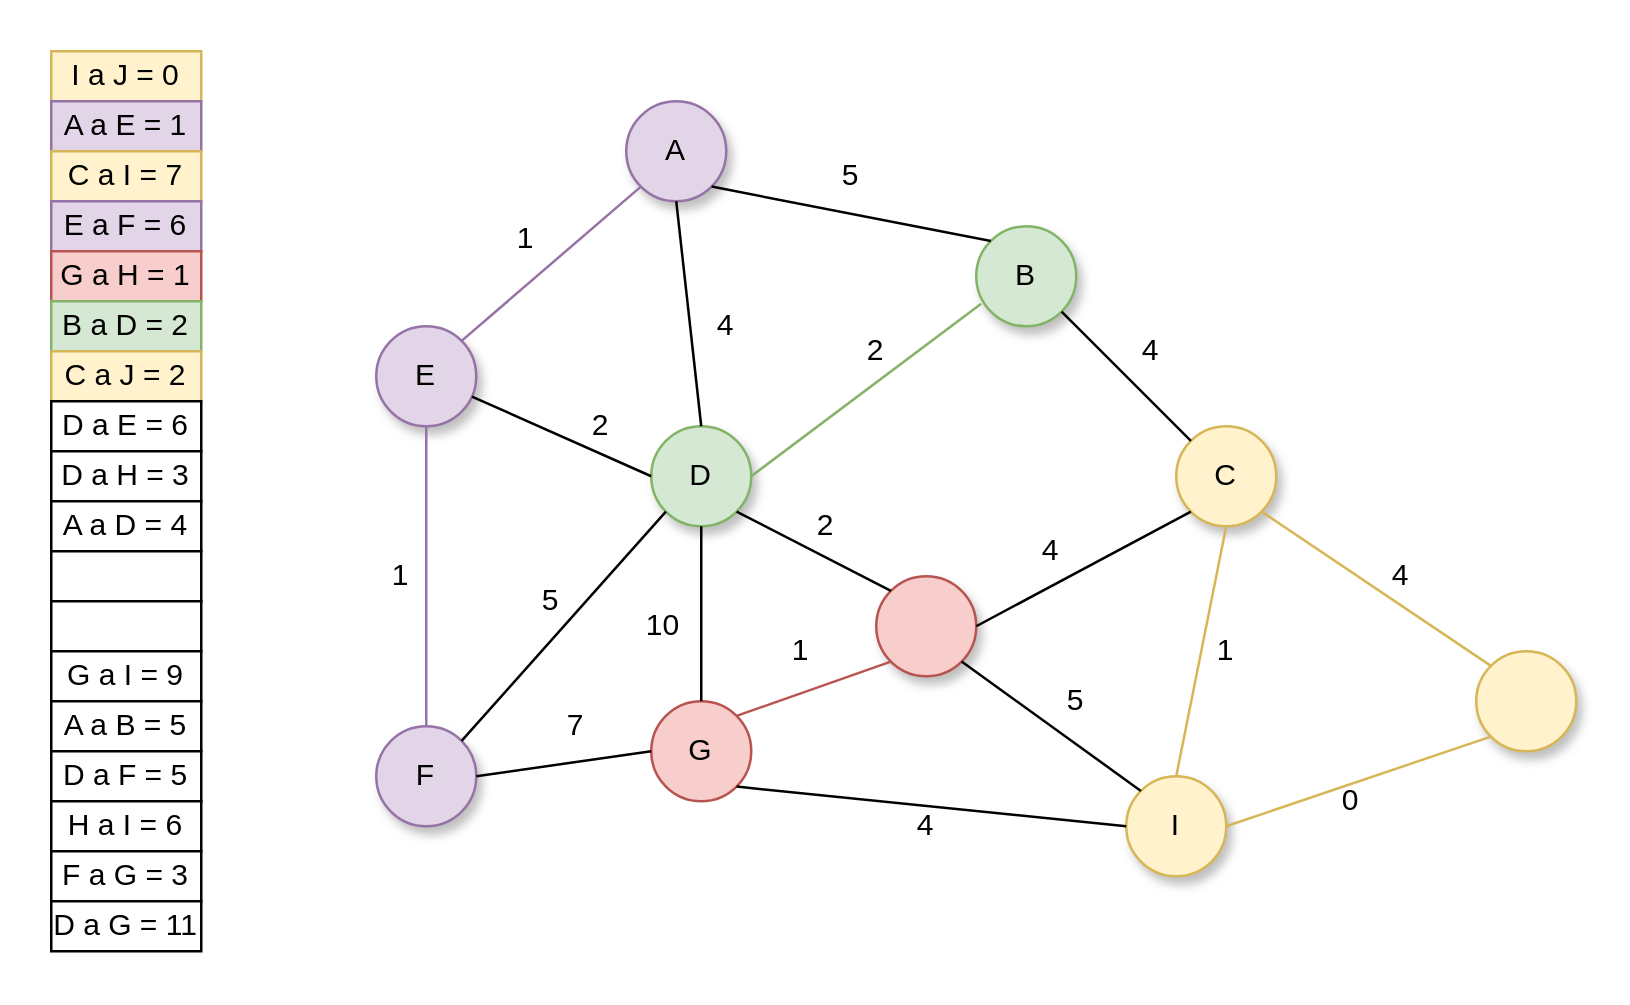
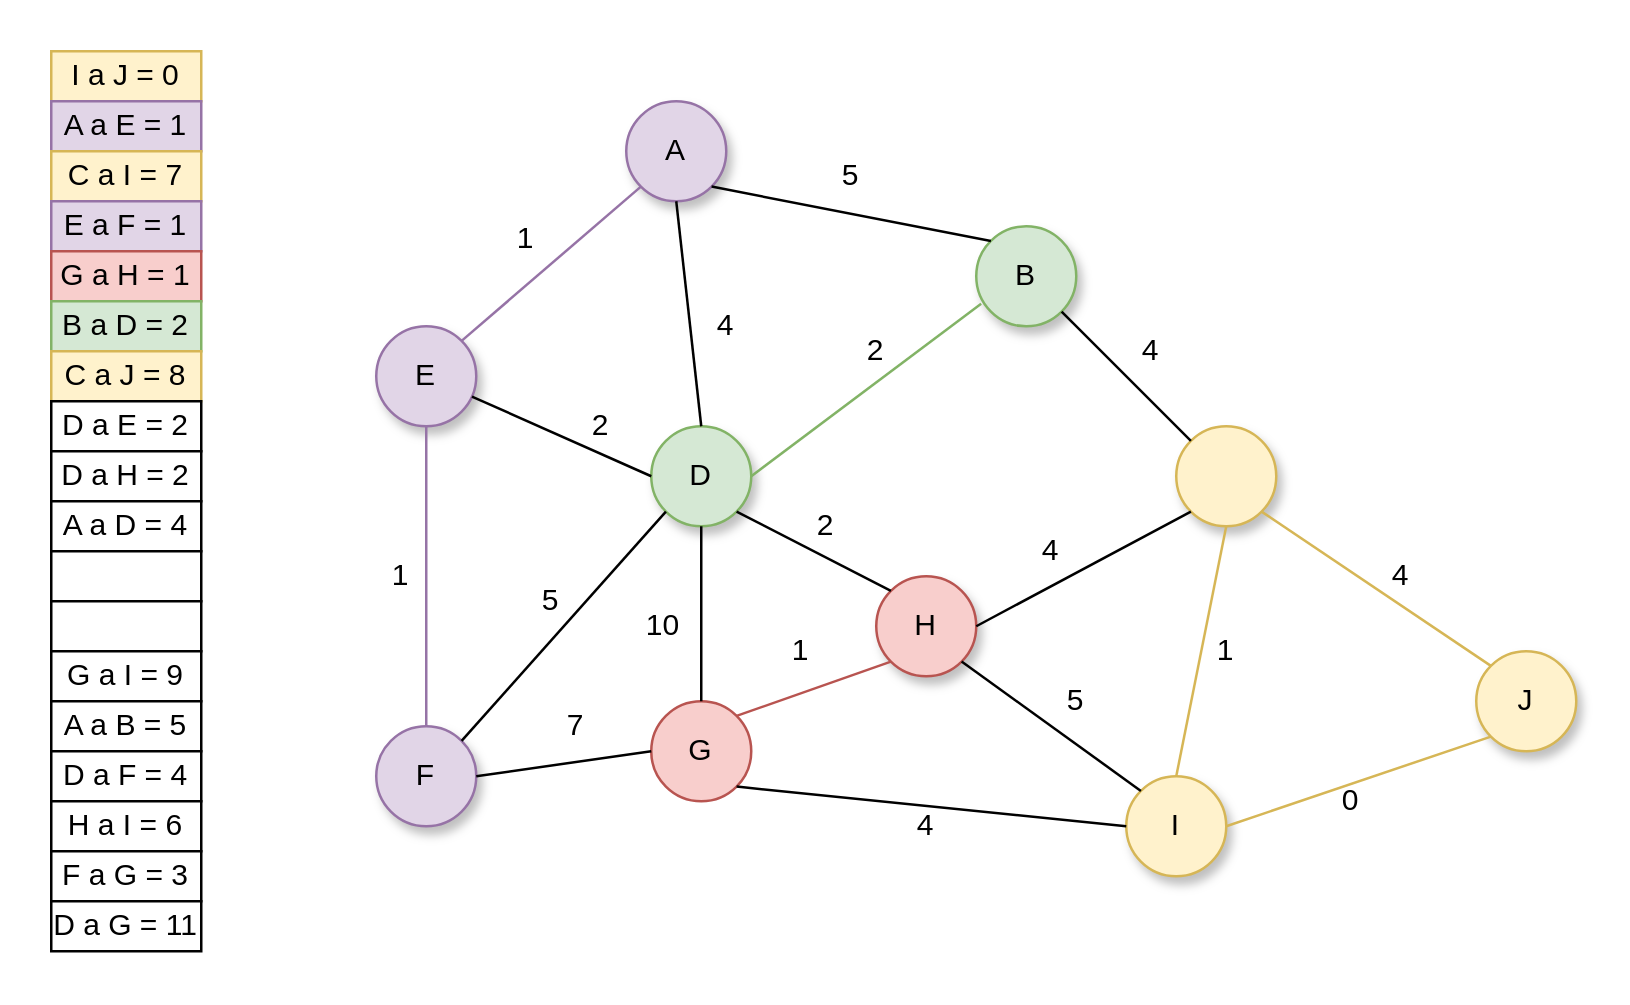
(126, 226) -> (126, 226)
(126, 376) -> (126, 376)
(126, 426) -> (126, 426)
(126, 476) -> (126, 476)
(1226, 476) -> none
none -> (926, 626)
none -> (1526, 701)
(126, 776) -> (126, 776)
